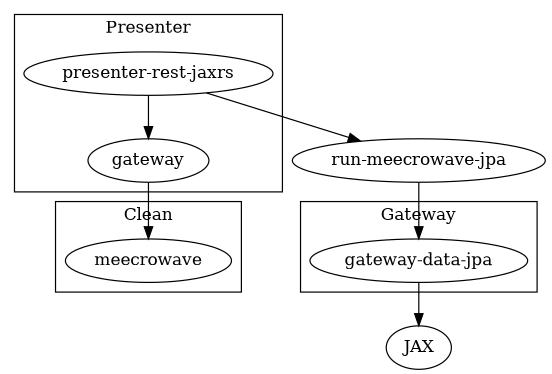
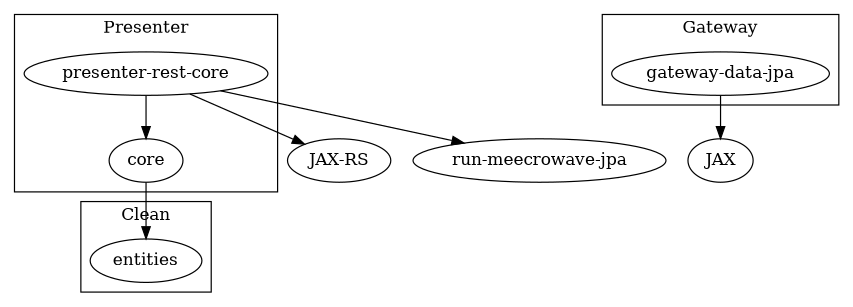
(148, 74) -> (146, 74)
(148, 161) -> (146, 161)
none -> (339, 161)
(419, 209) -> none
(148, 261) -> (146, 261)
